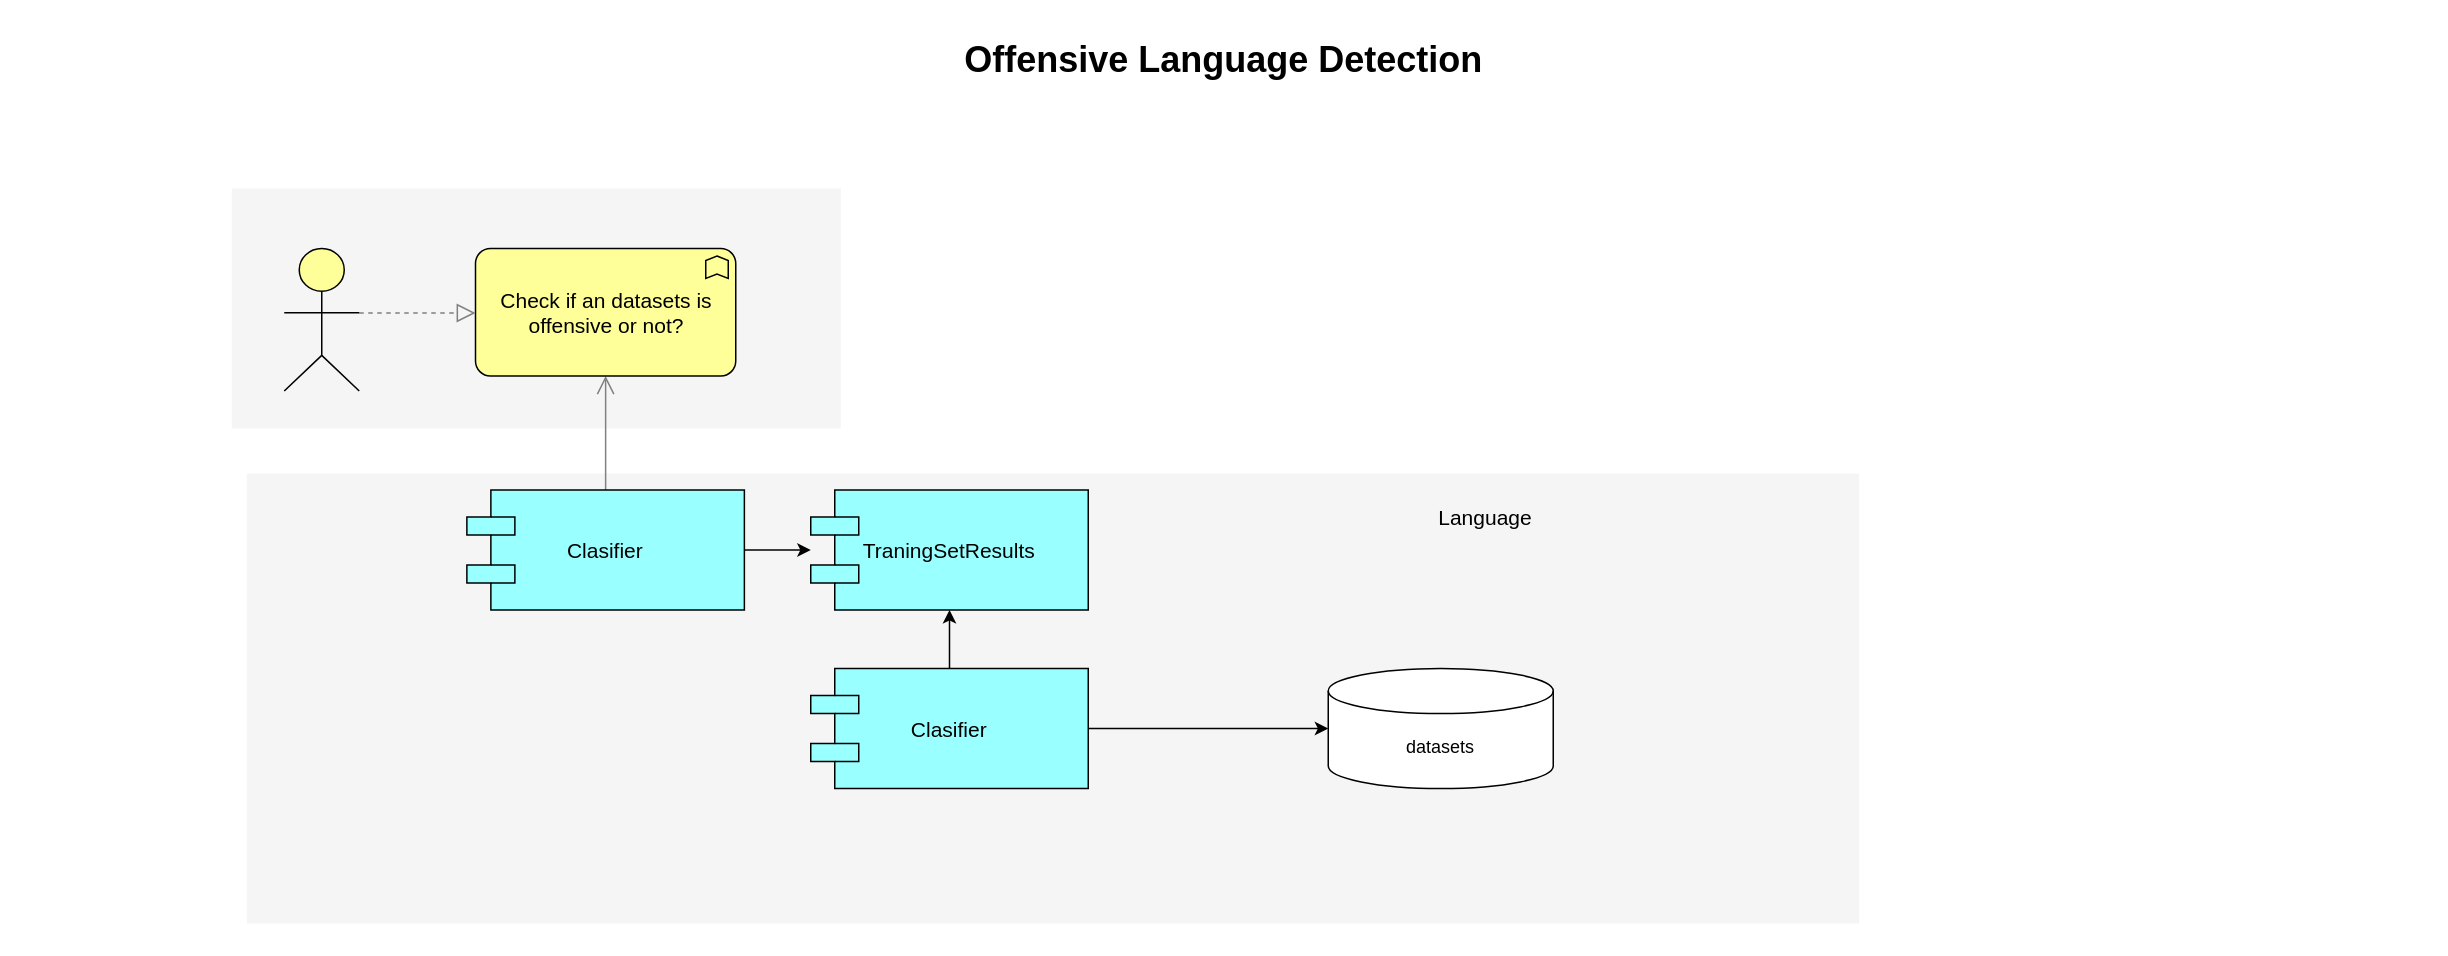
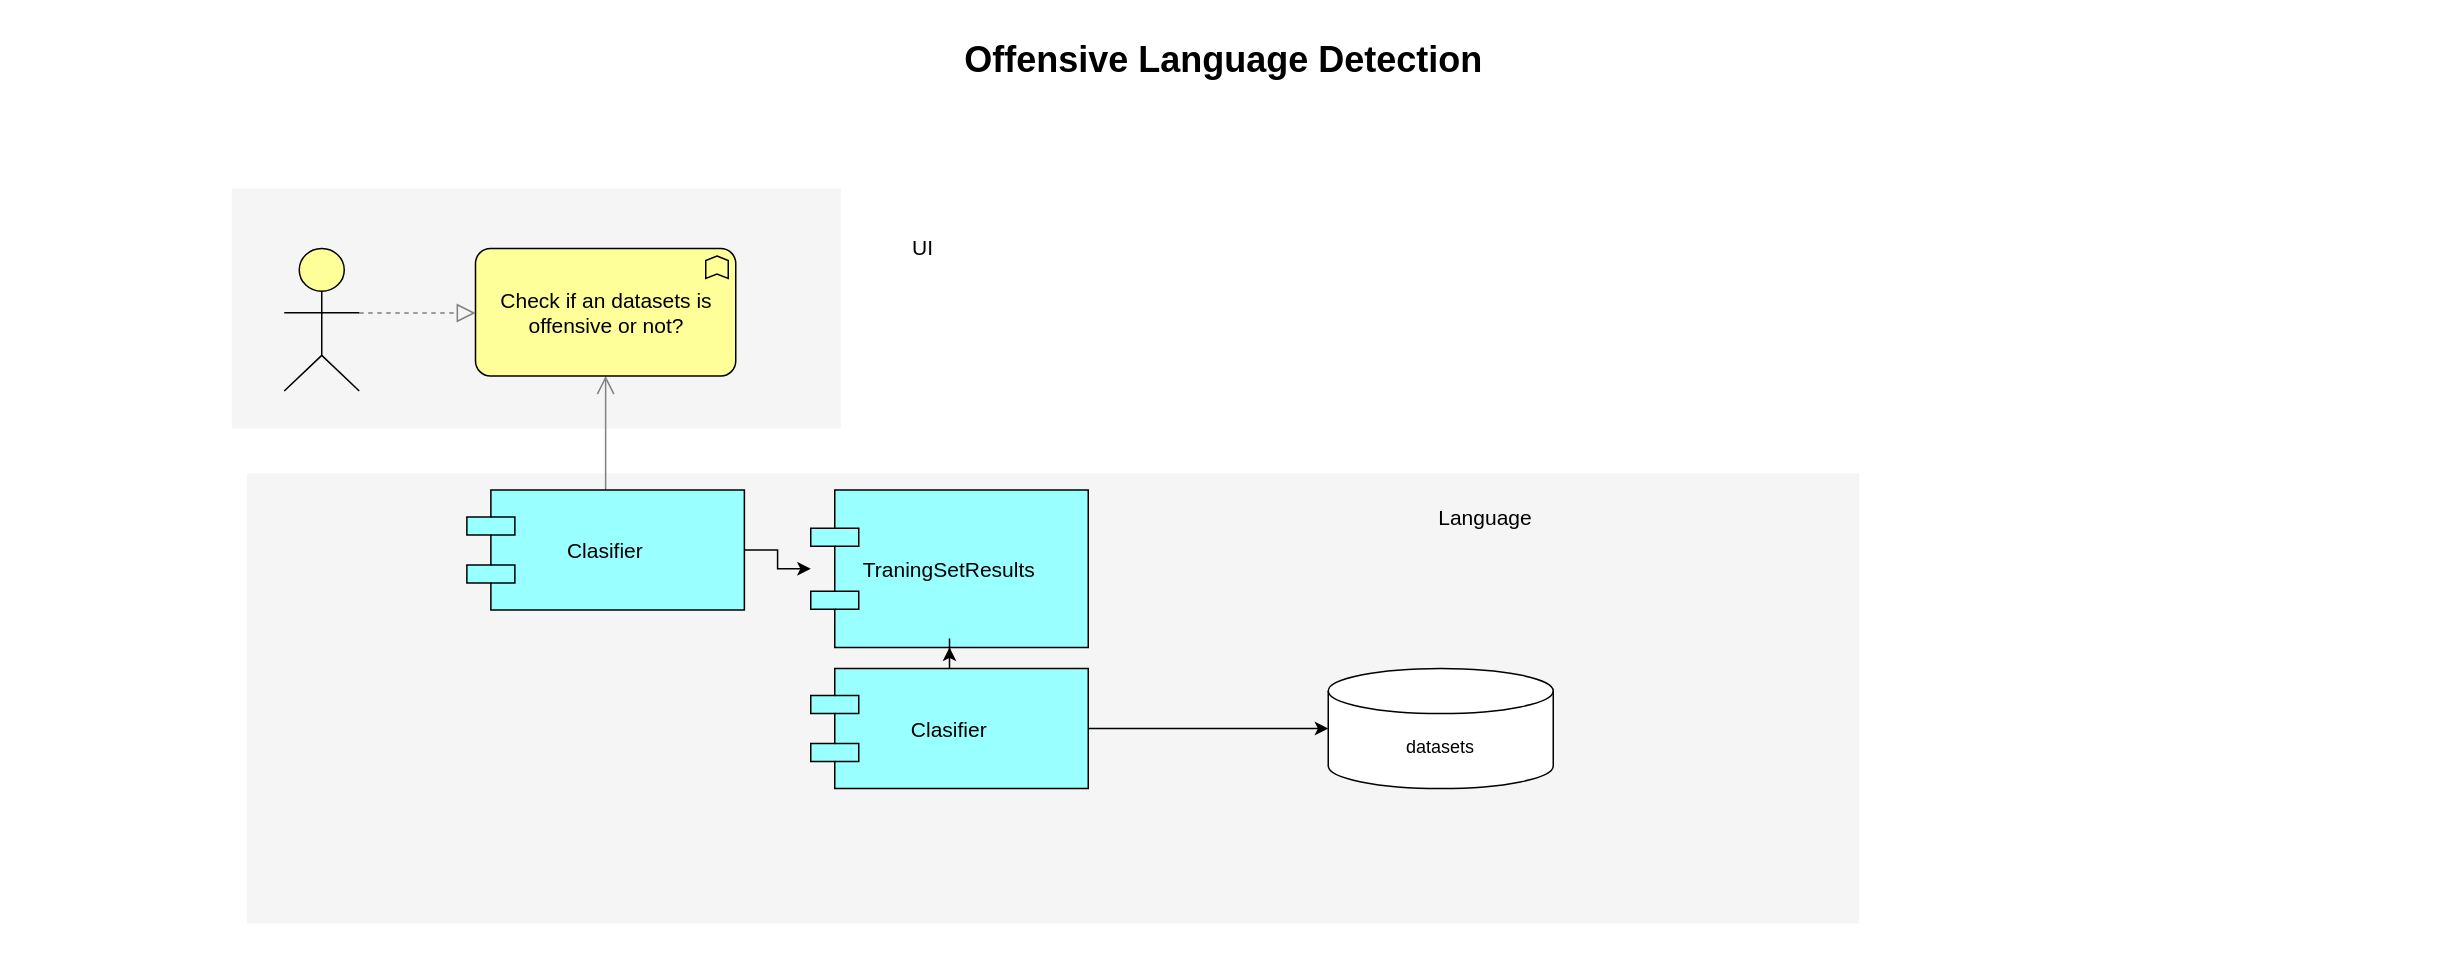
none -> (923, 248)
(950, 550) -> (950, 569)
